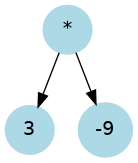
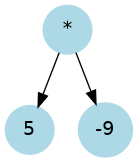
(30, 130) -> (30, 130)
